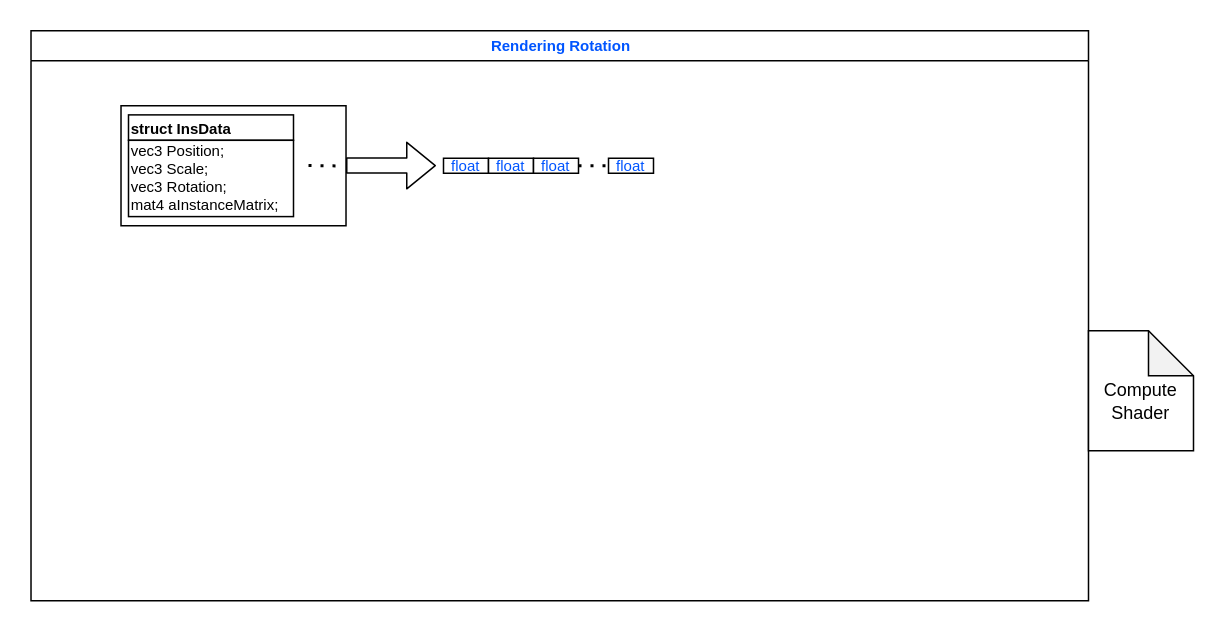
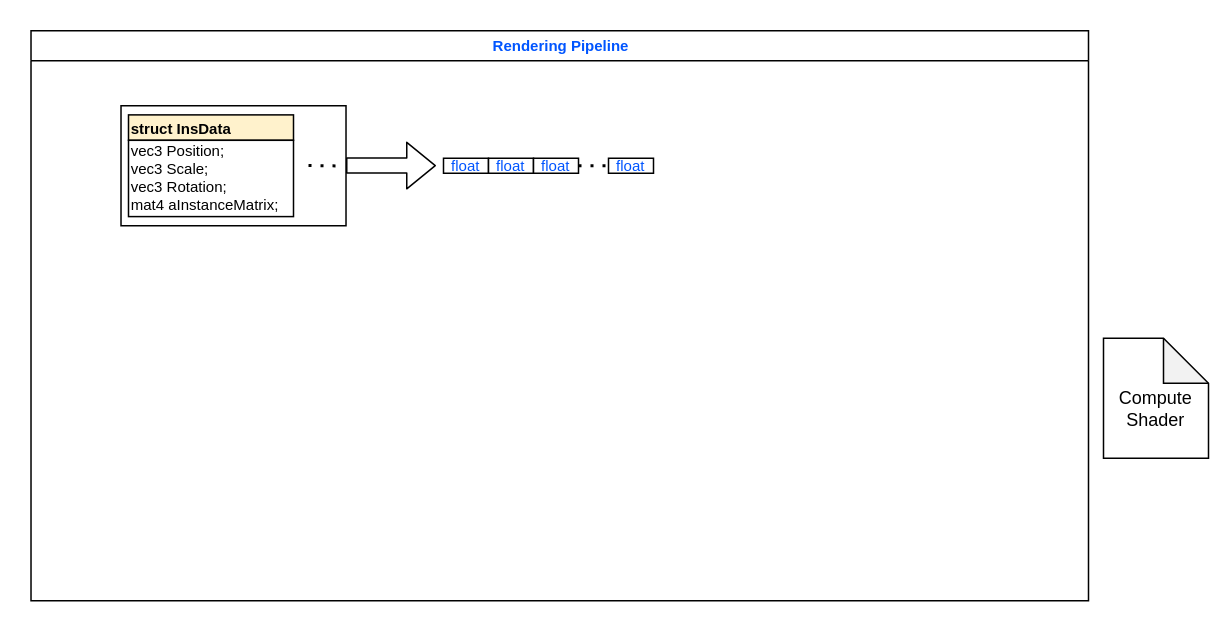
(561, 46) -> (561, 46)
(211, 128) -> (211, 128)
(1141, 391) -> (1156, 398)
